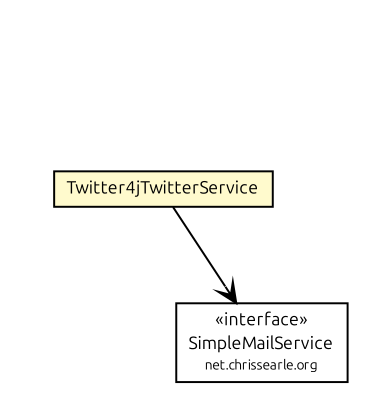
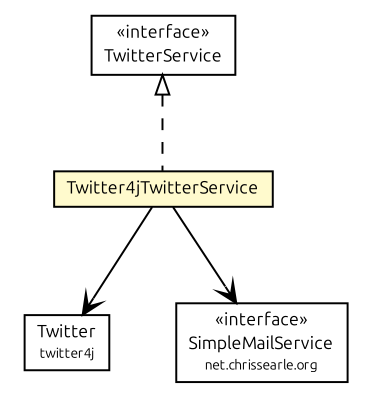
none -> (162, 45)
none -> (66, 343)
